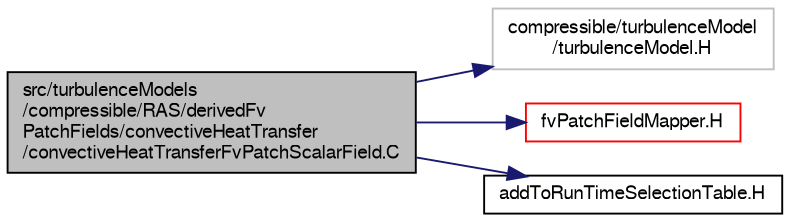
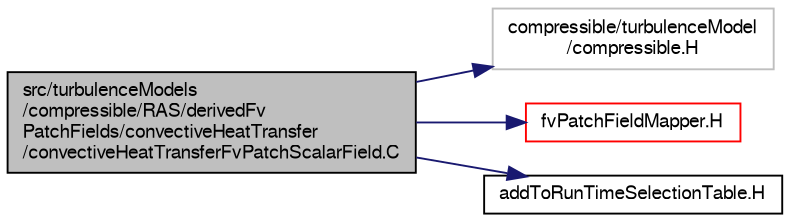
(633, 39) -> (633, 39)
